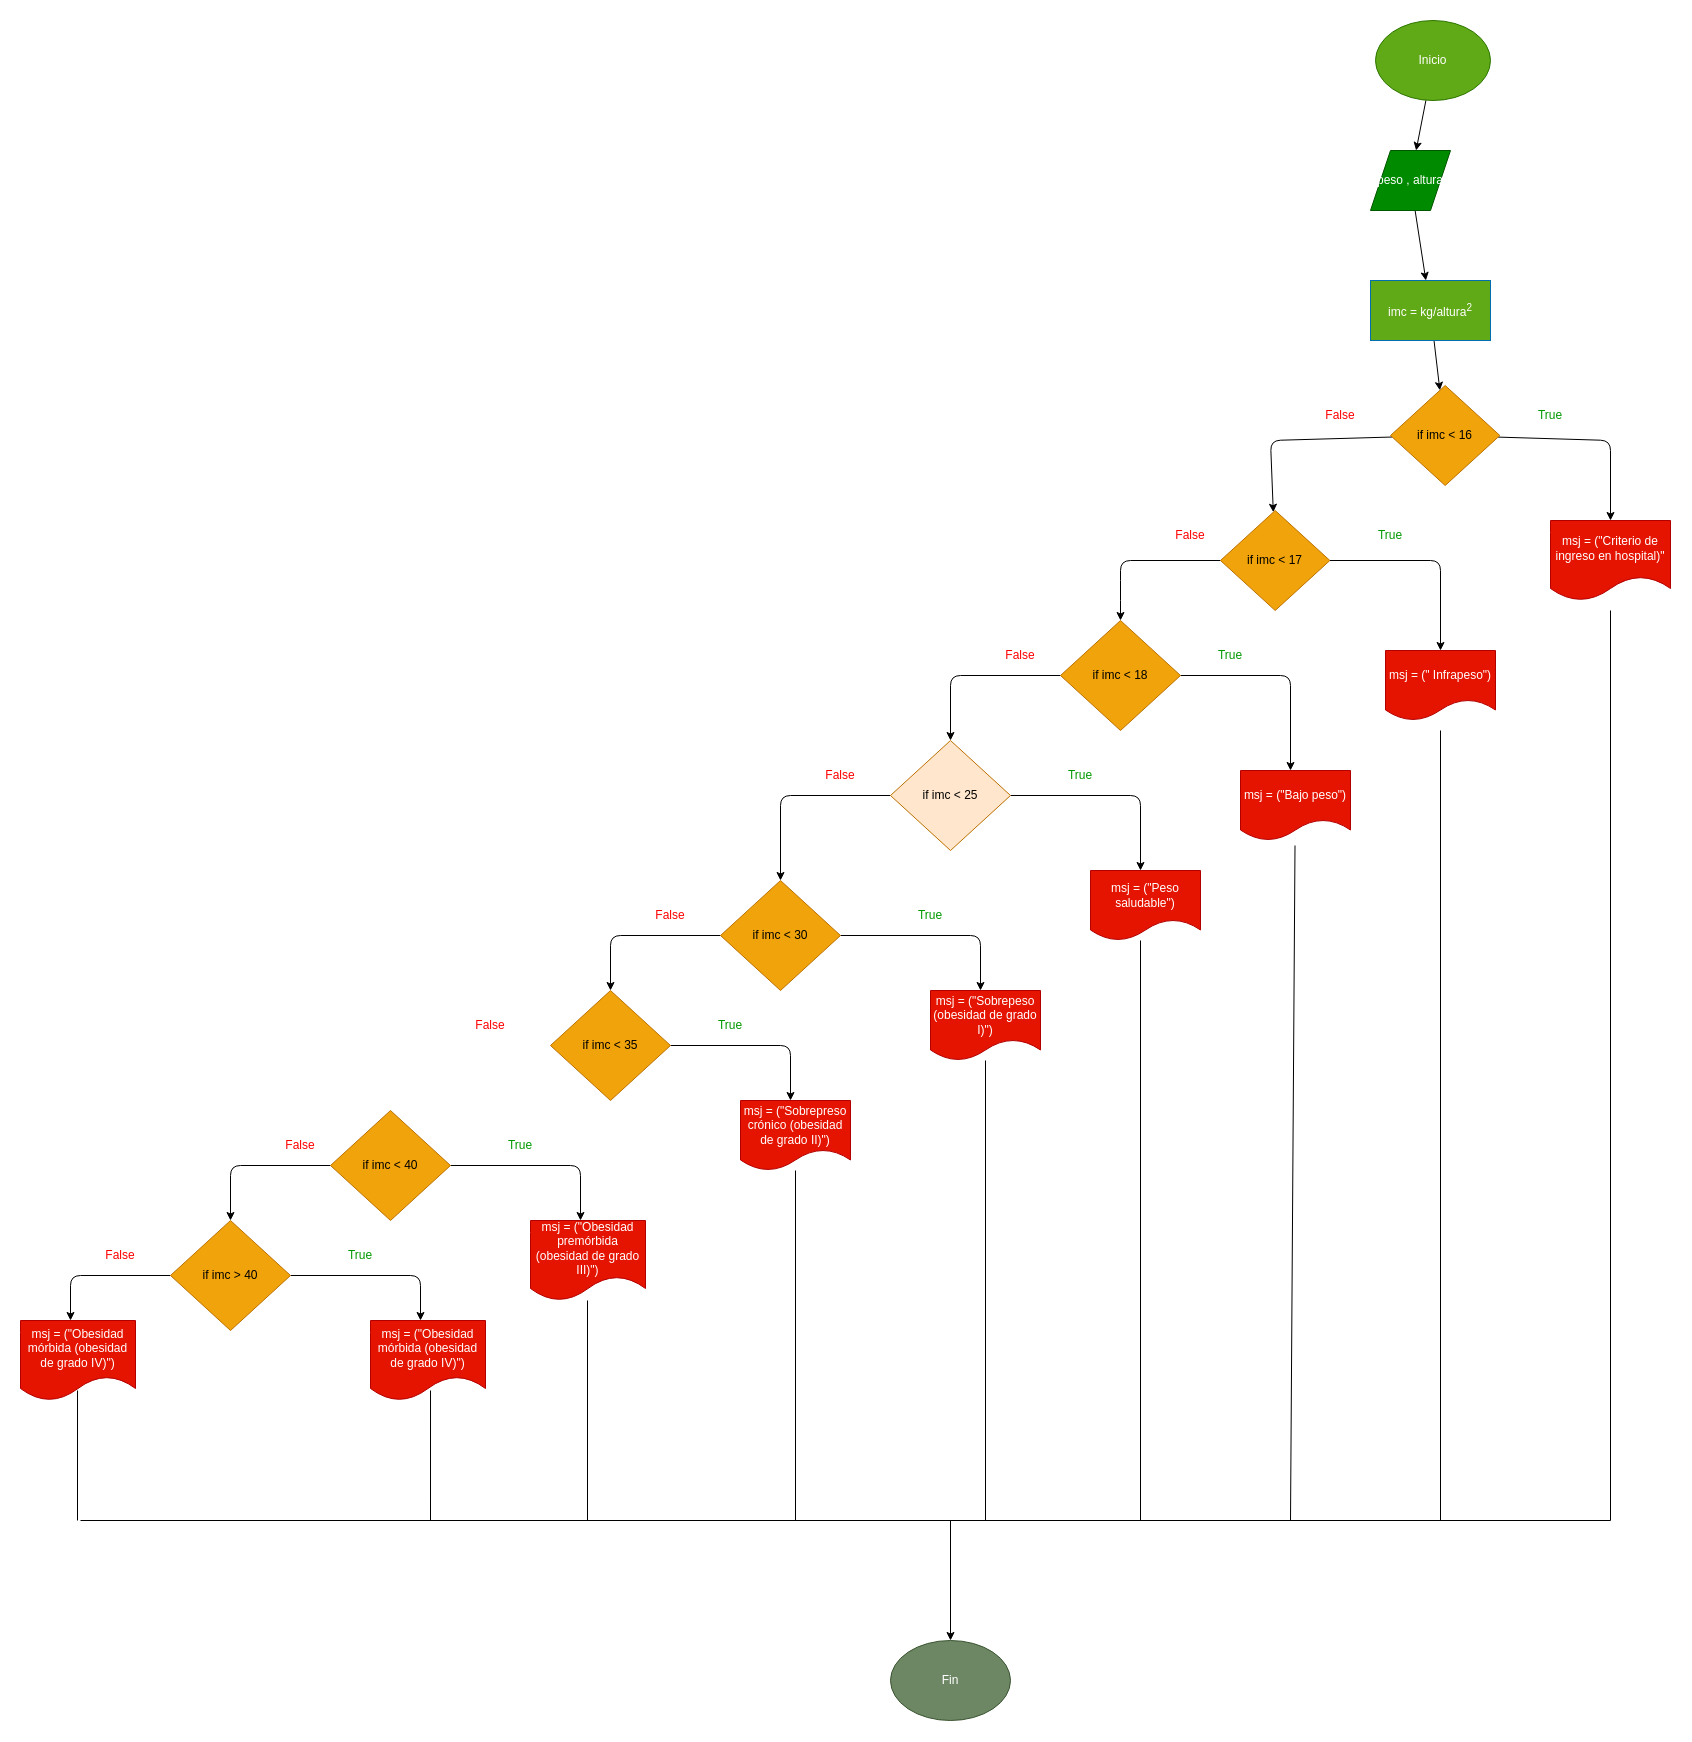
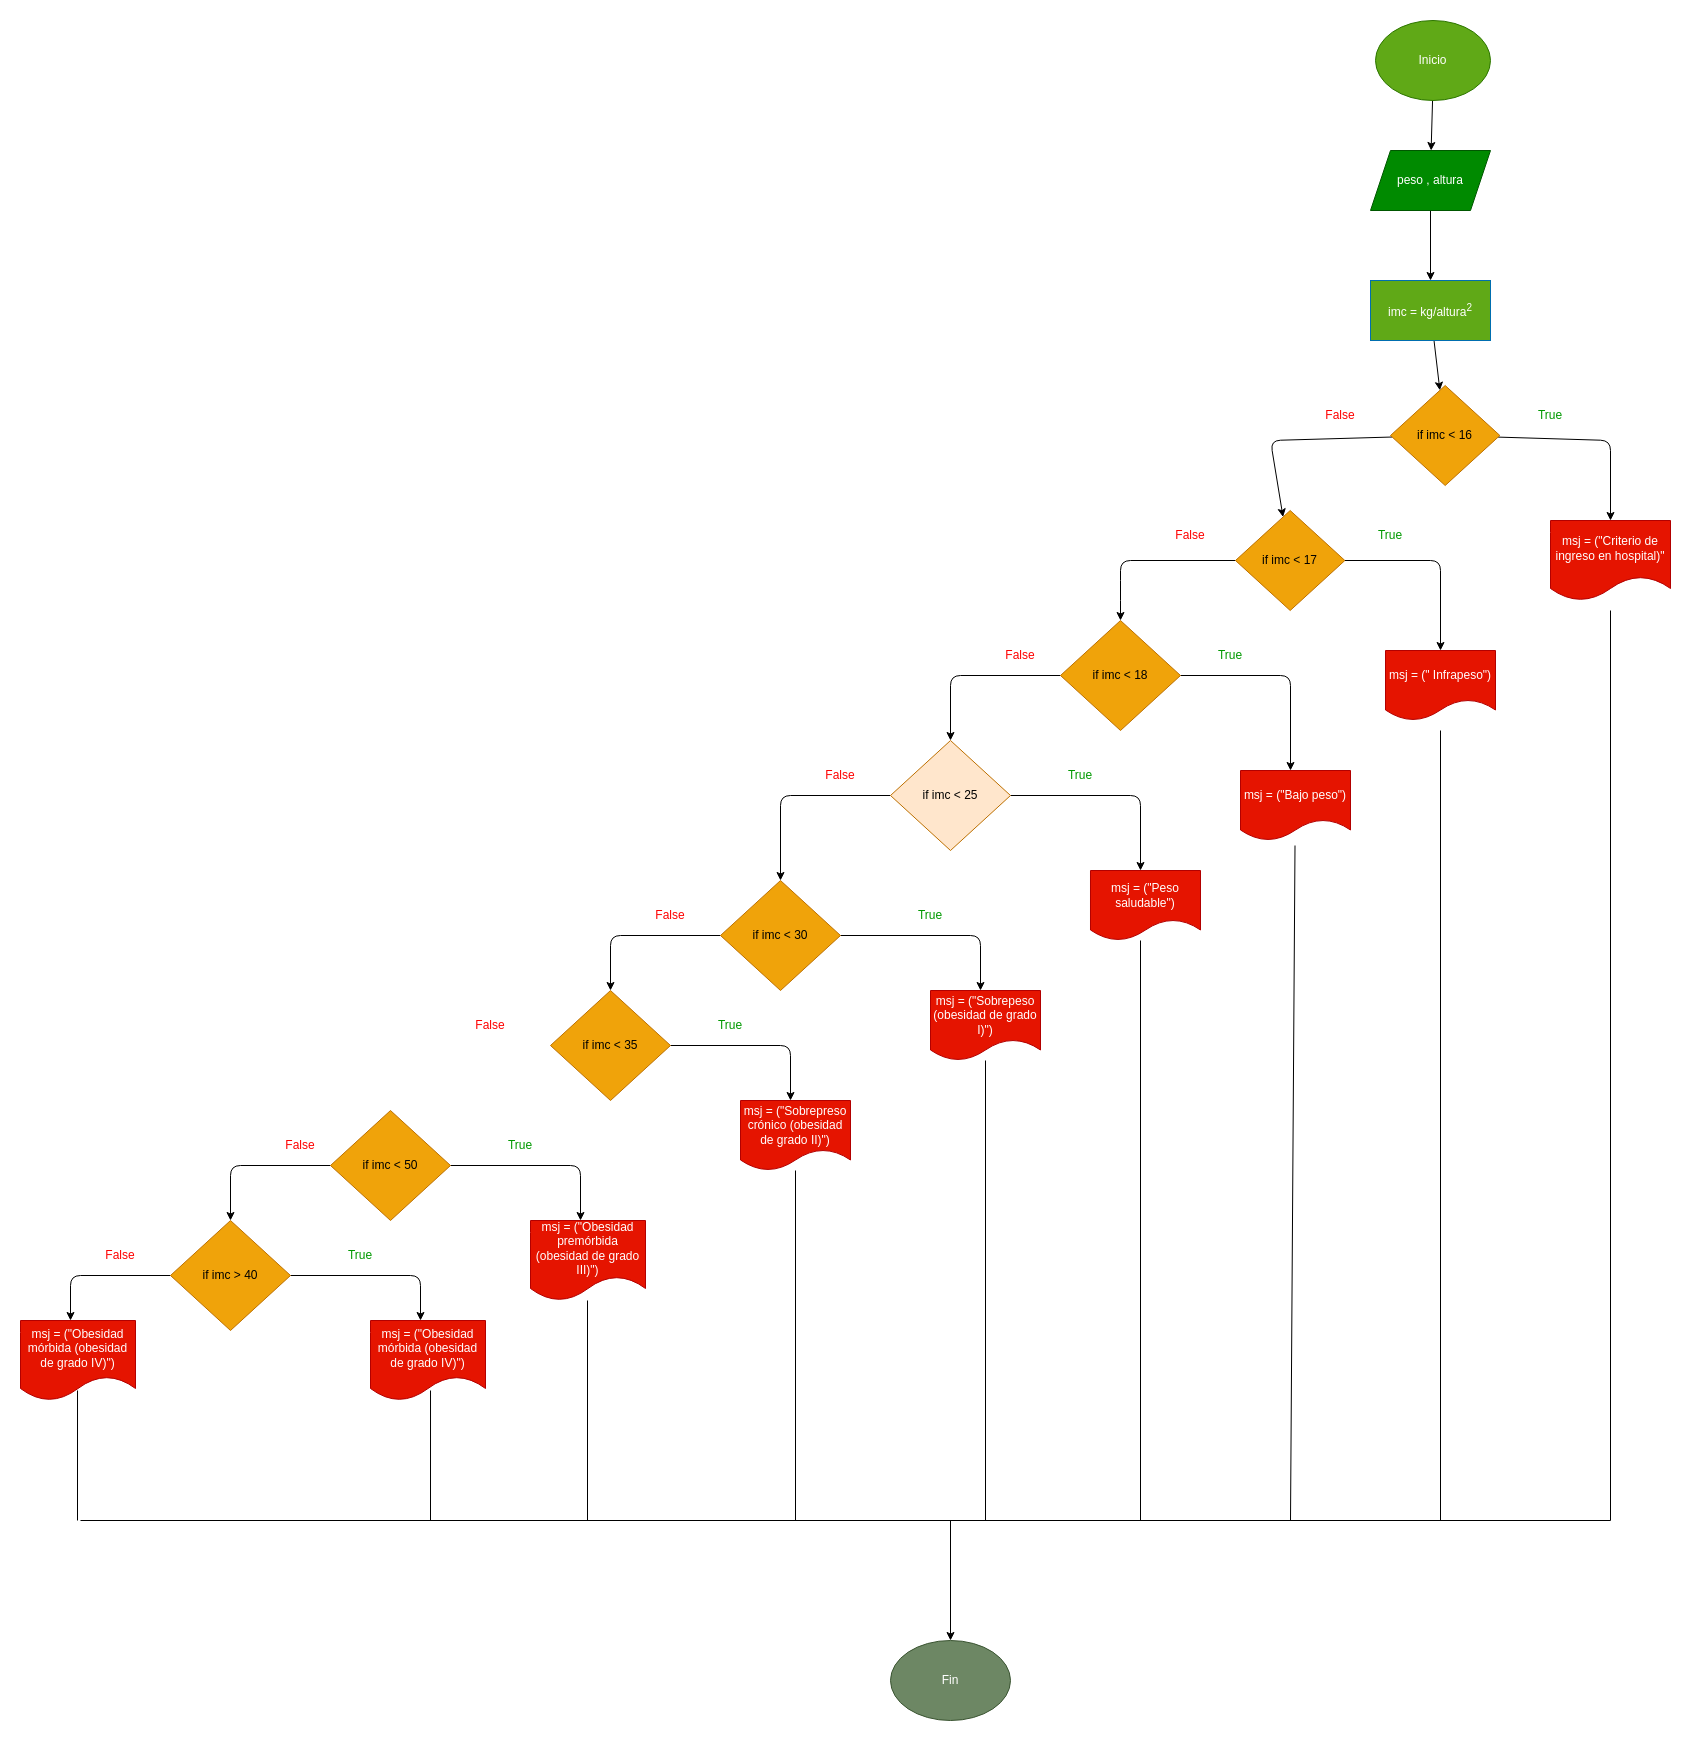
(1411, 181) -> (1431, 181)
(1275, 561) -> (1290, 561)
(391, 1166) -> (391, 1166)
